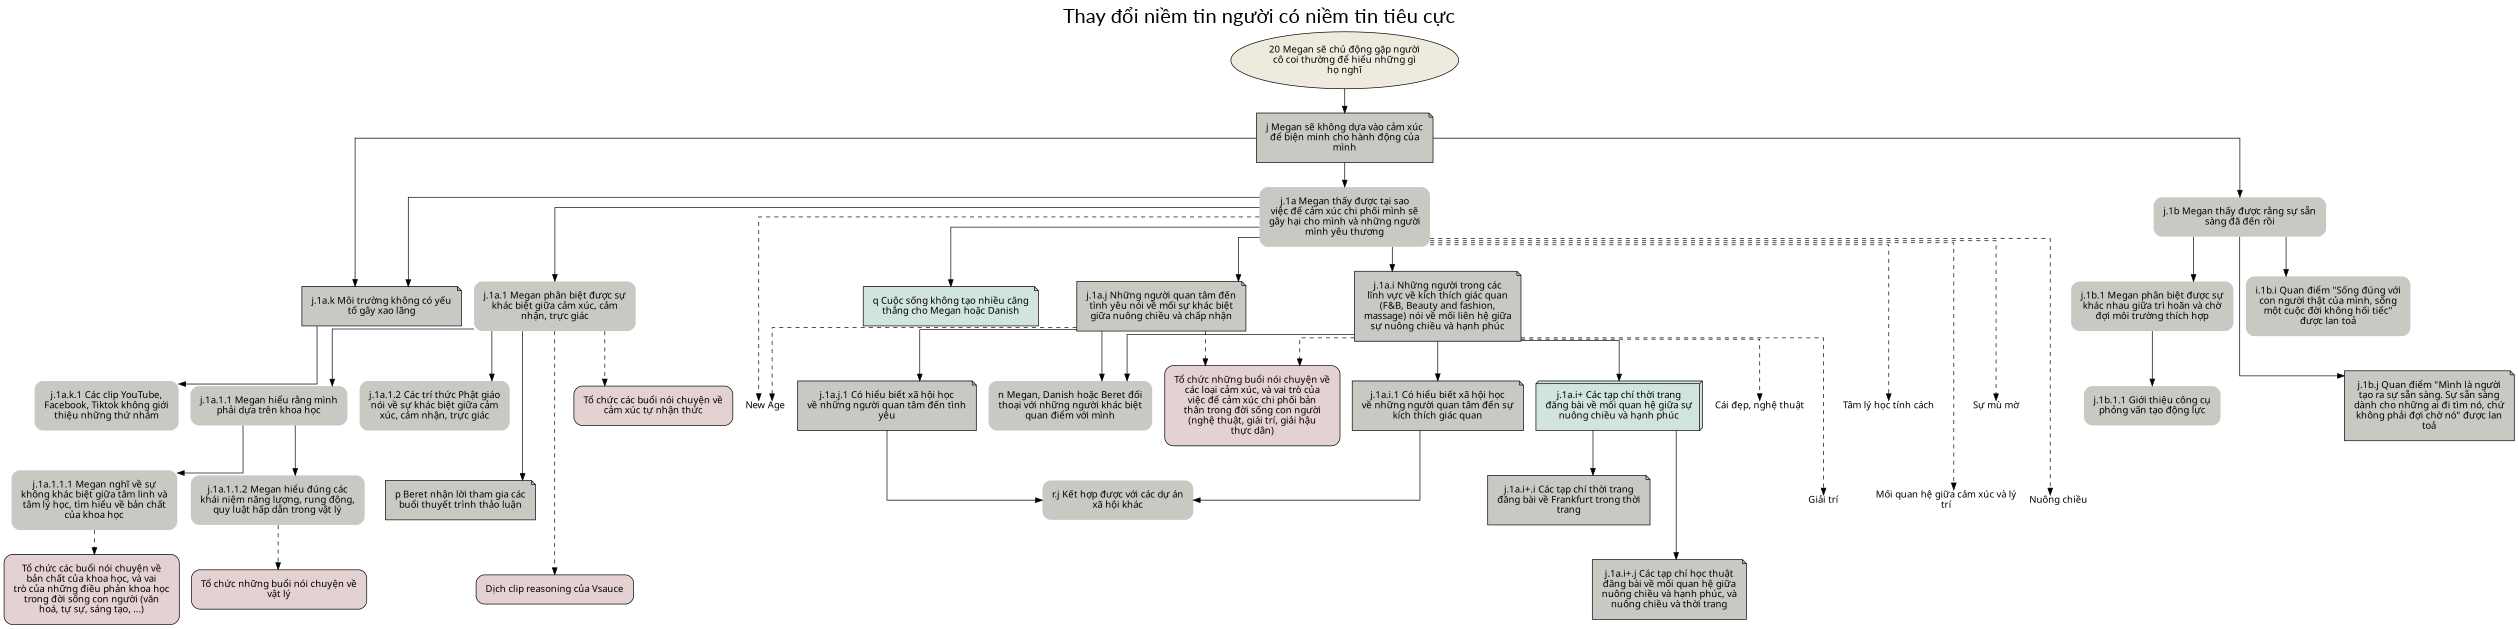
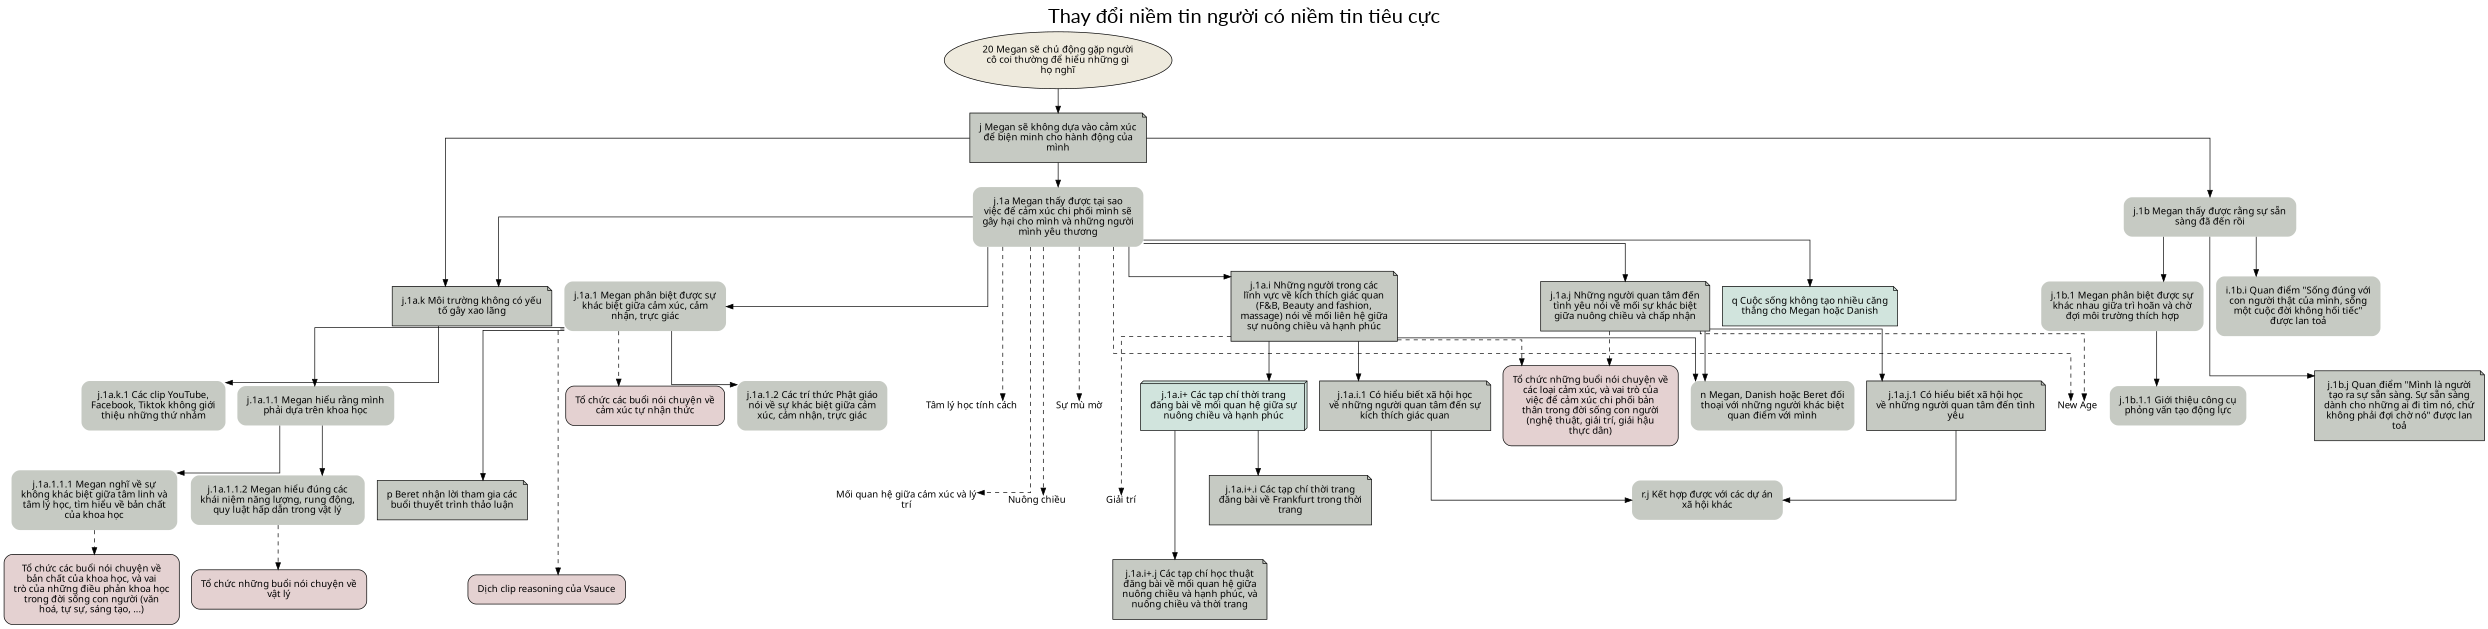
(1760, 406) -> none
